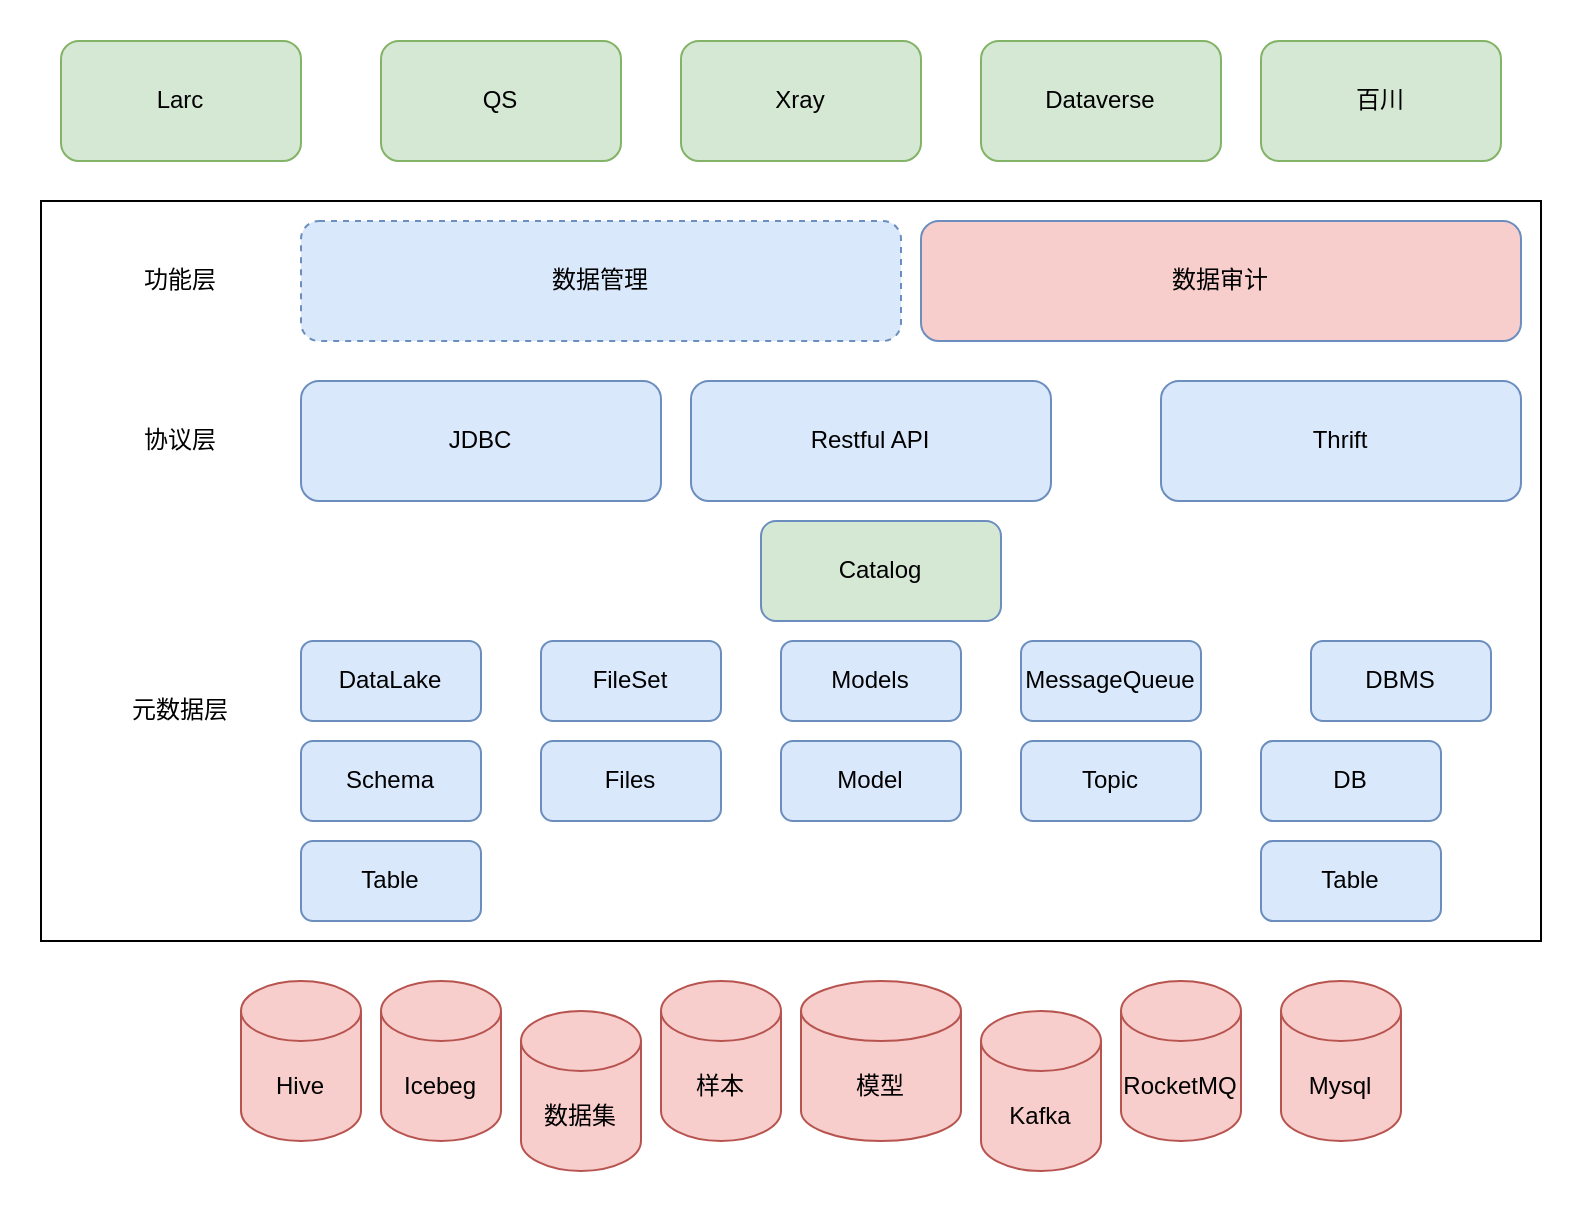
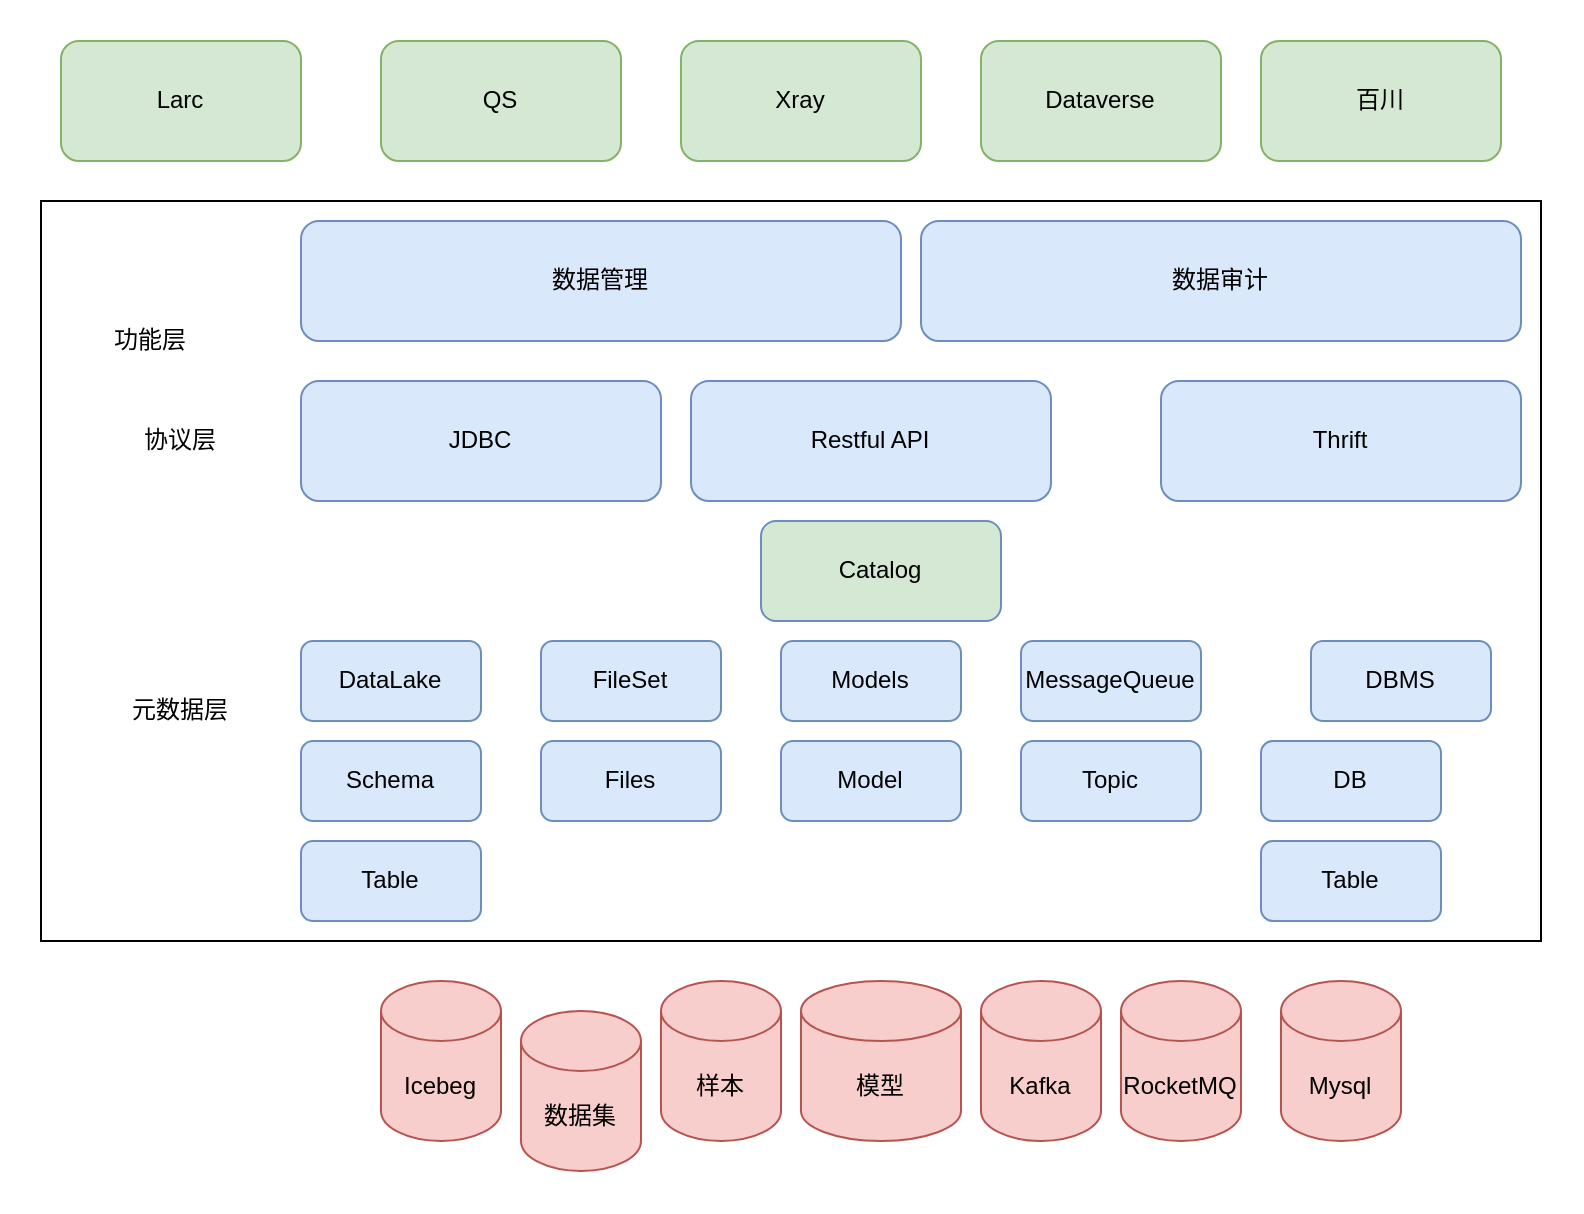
(181, 281) -> (151, 341)
(601, 281) -> (601, 281)
(1221, 281) -> (1221, 281)
(301, 1061) -> none
(1041, 1091) -> (1041, 1061)
